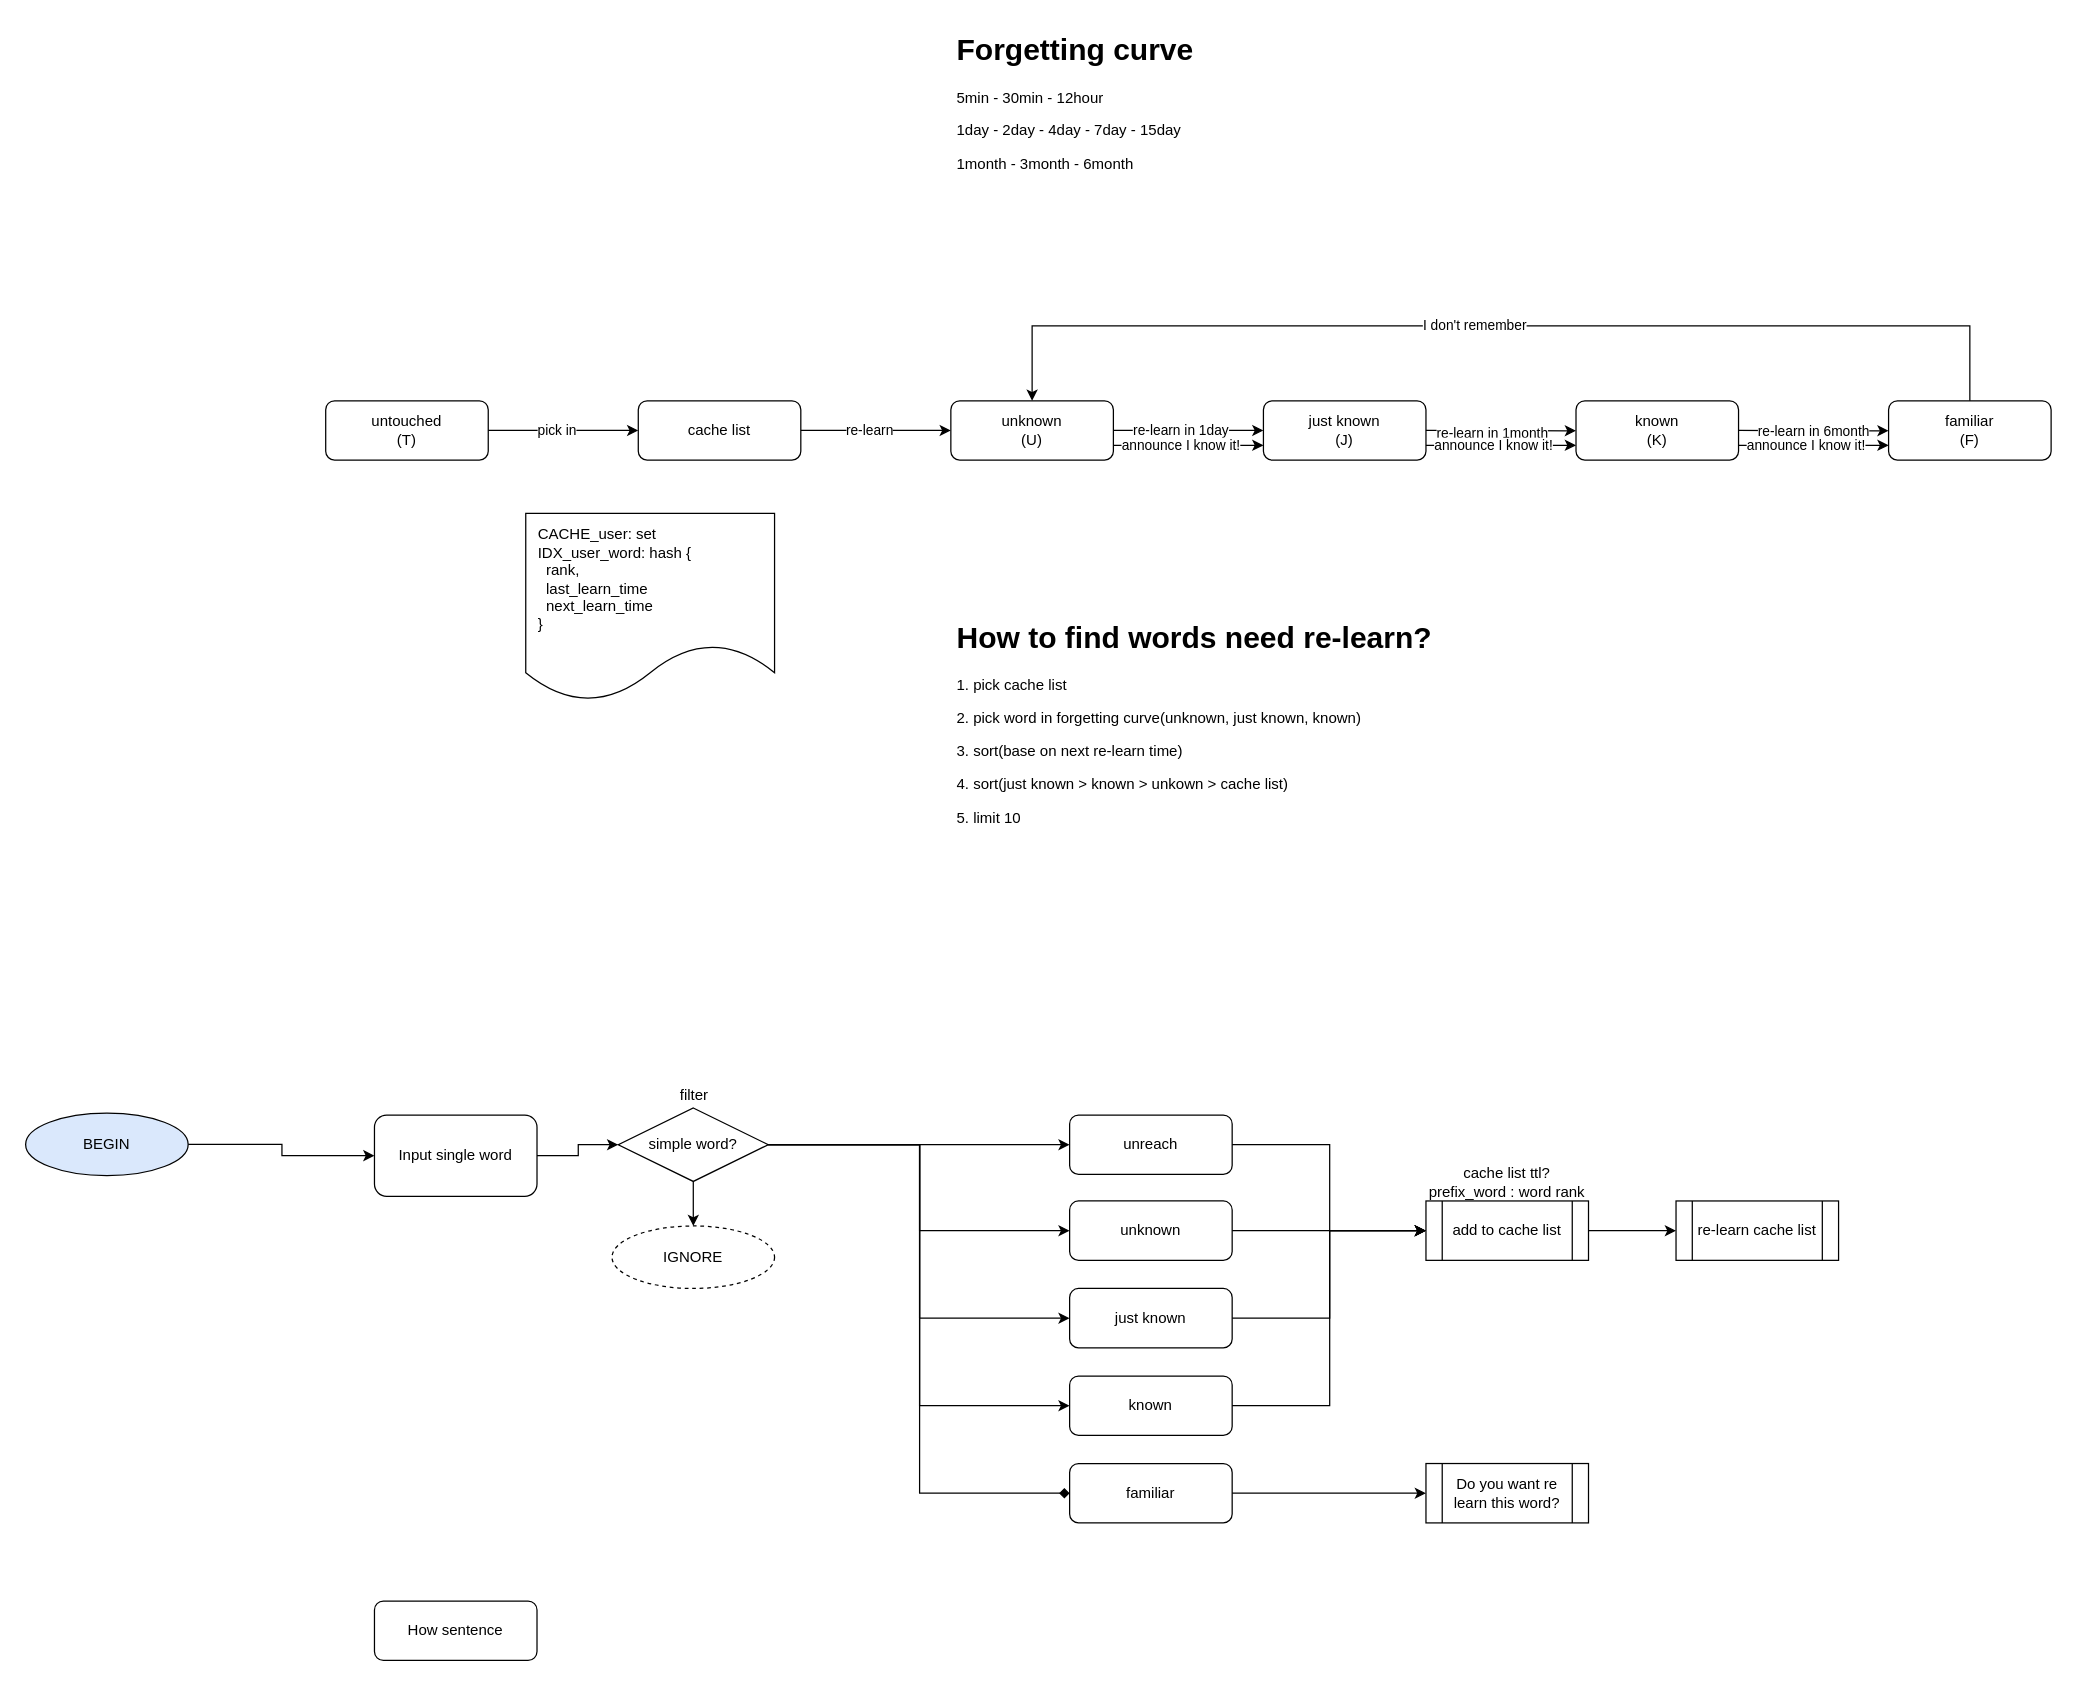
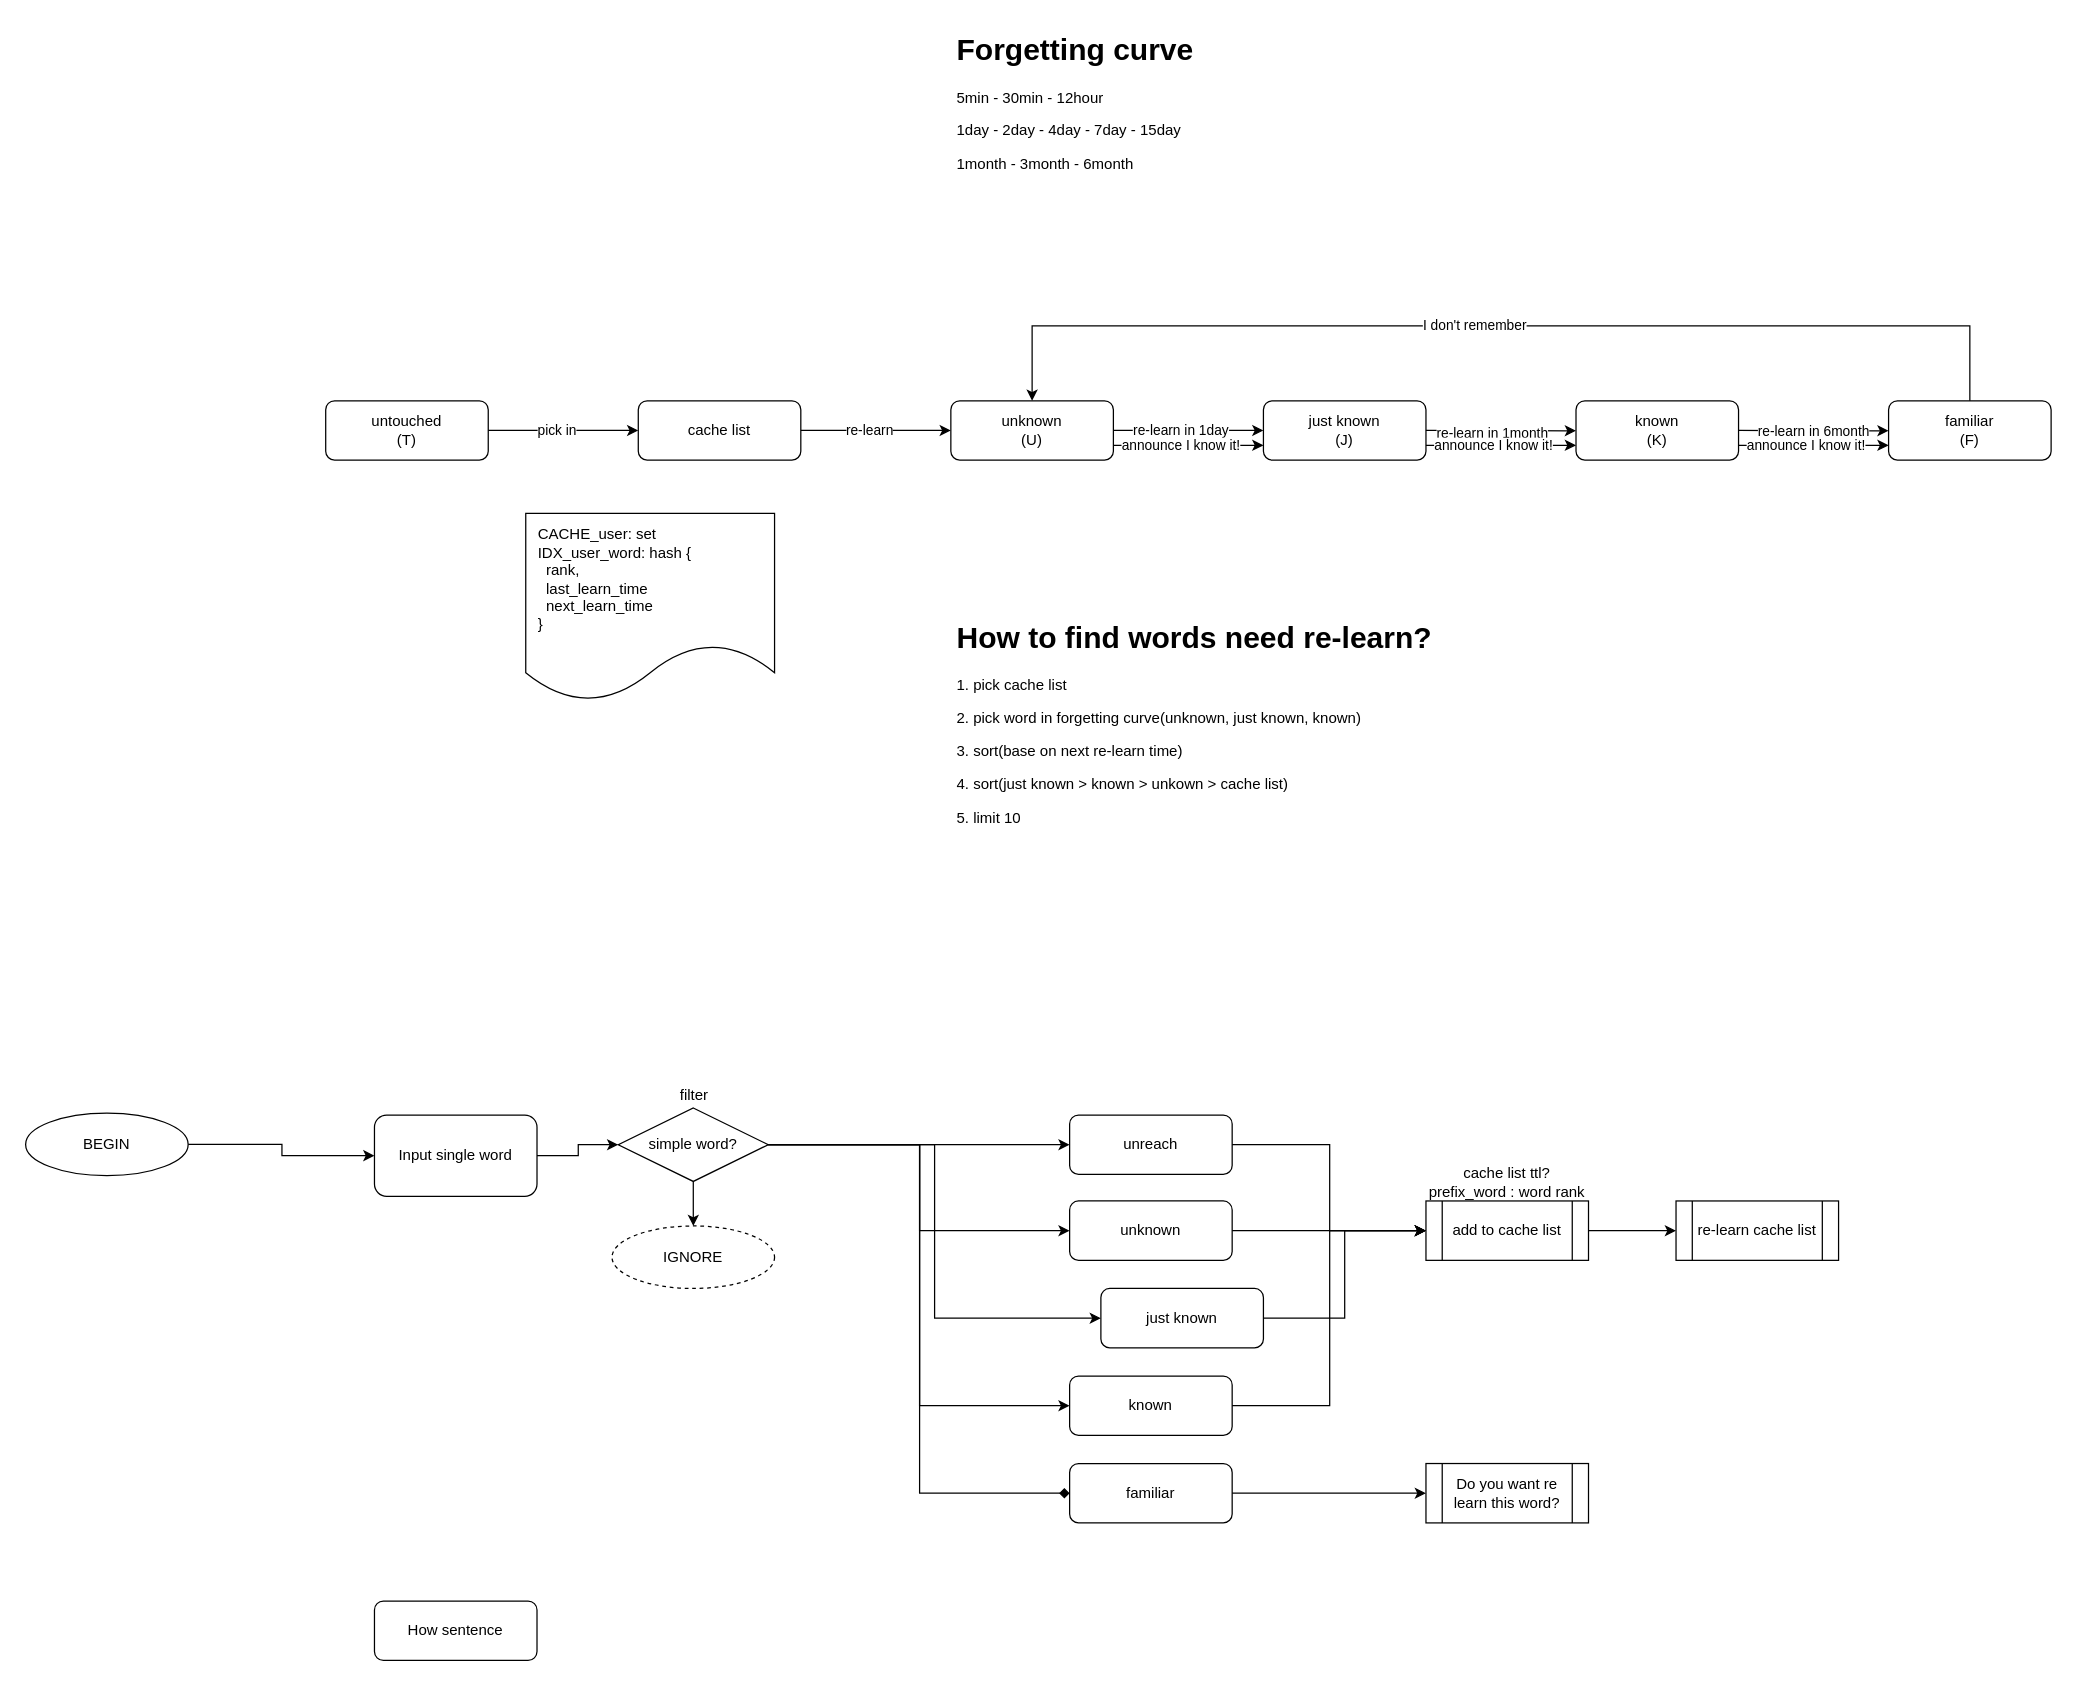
(107, 1144) -> (107, 1144)
(1151, 1318) -> (1182, 1318)
